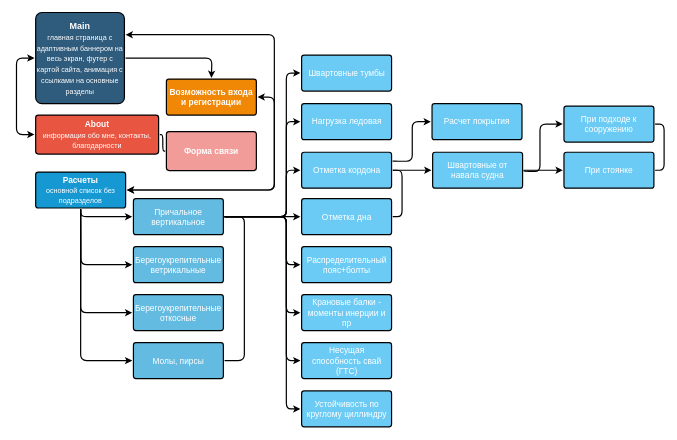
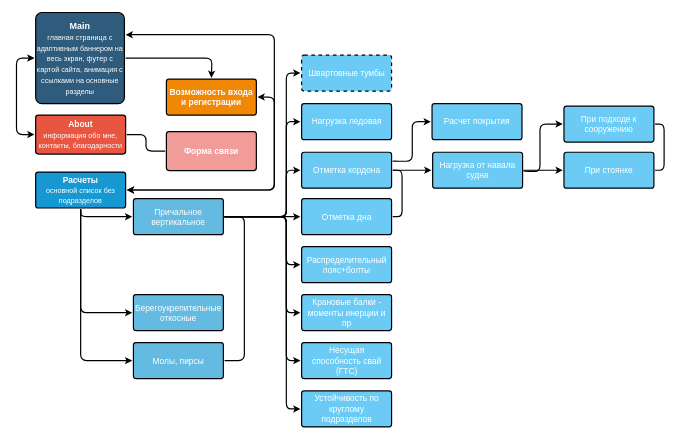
(347, 73) -> (347, 73)
(97, 134) -> (81, 134)
(478, 170) -> (478, 170)
(103, 265) -> none
(179, 265) -> none
(347, 409) -> (347, 409)
